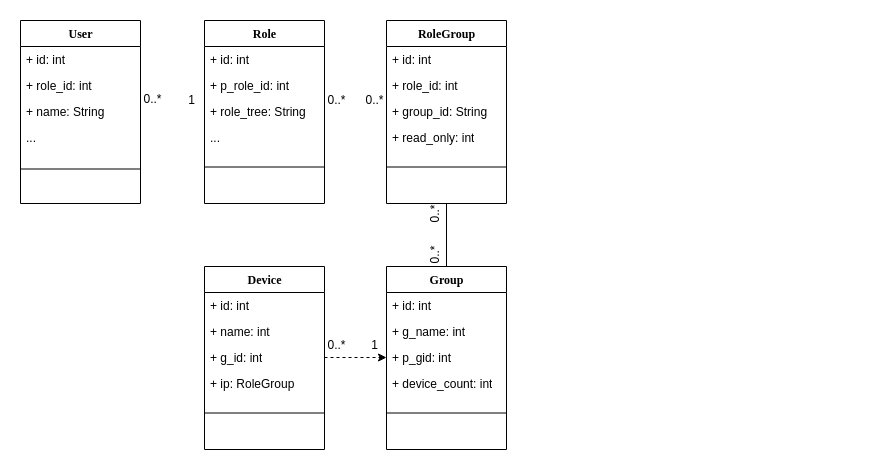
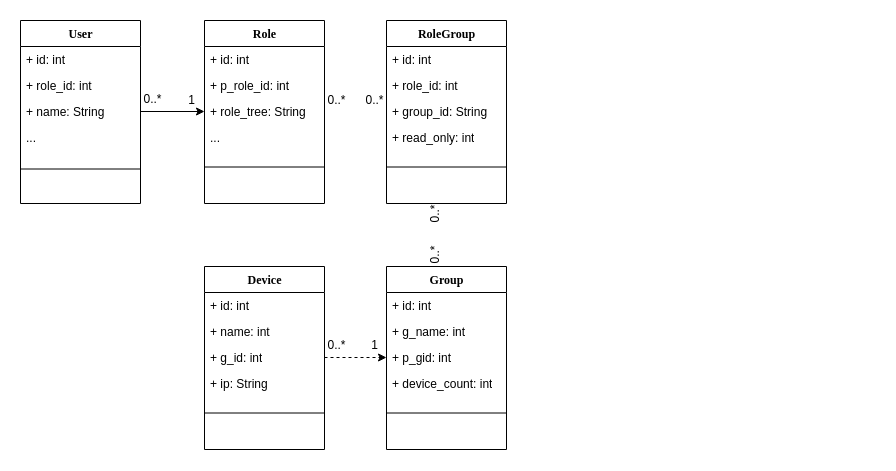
none -> (169, 112)
(447, 234) -> none
(253, 385) -> (243, 385)
